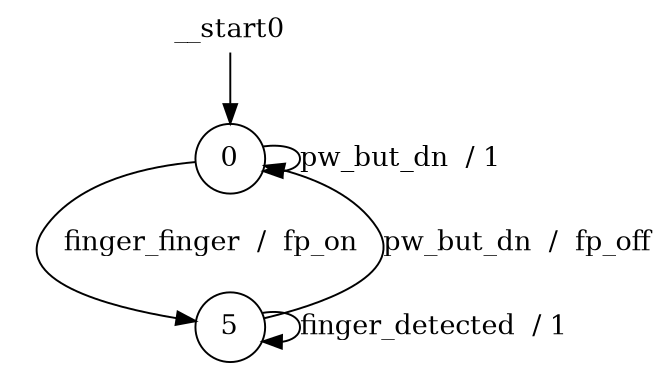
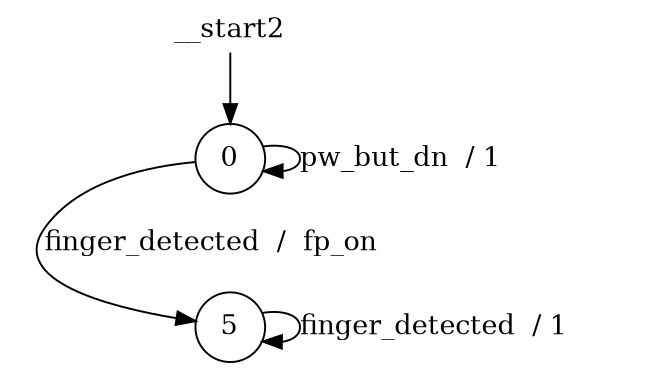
(230, 30) -> (230, 30)
(211, 243) -> (211, 243)
(382, 254) -> none
